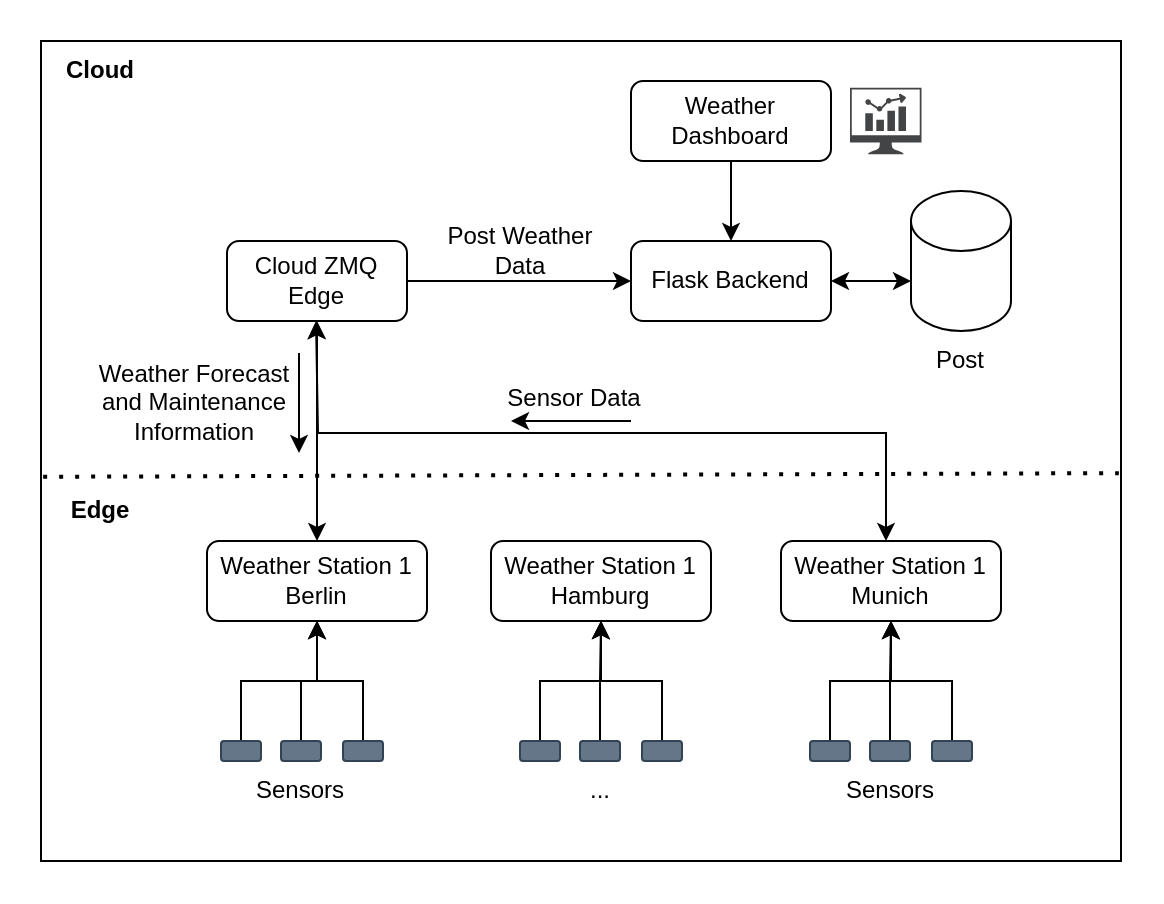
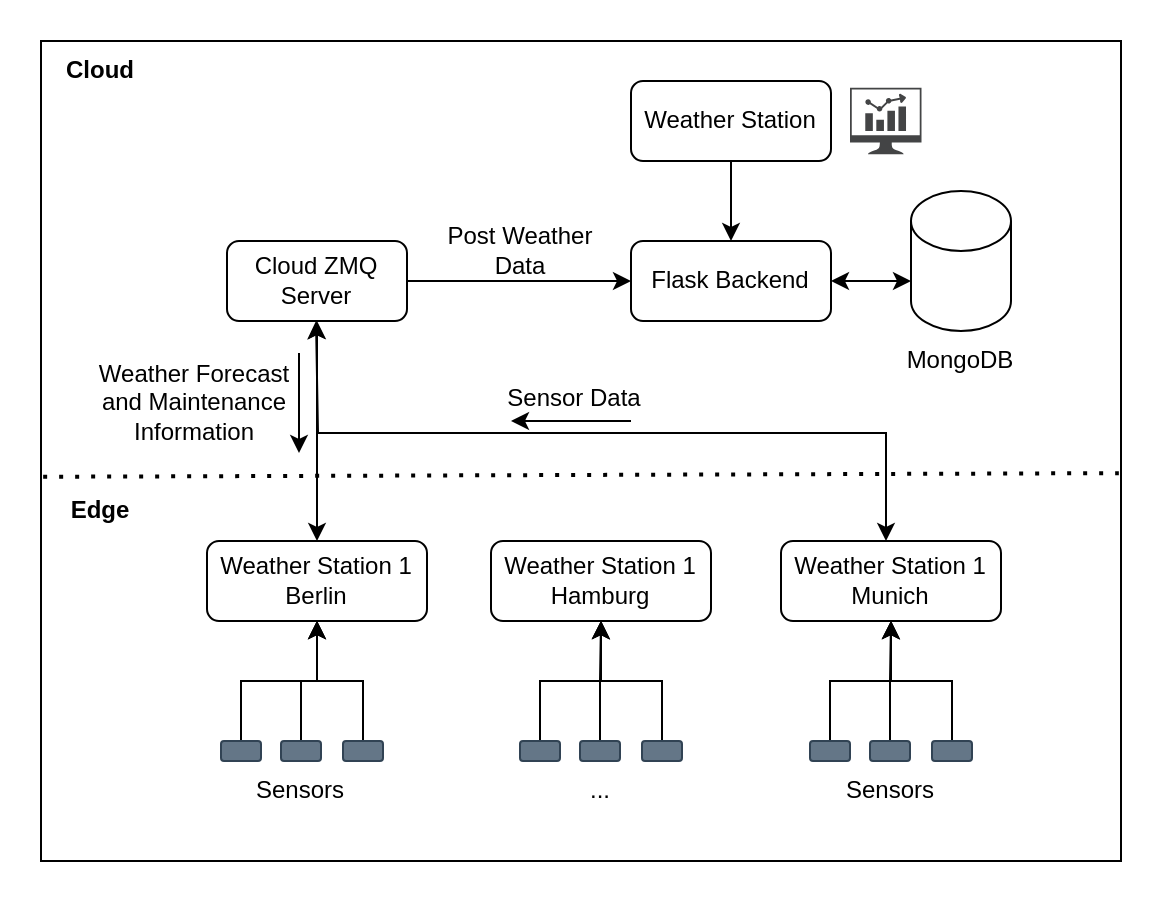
(731, 121) -> (731, 121)
(317, 281) -> (317, 281)
(961, 361) -> (961, 361)
